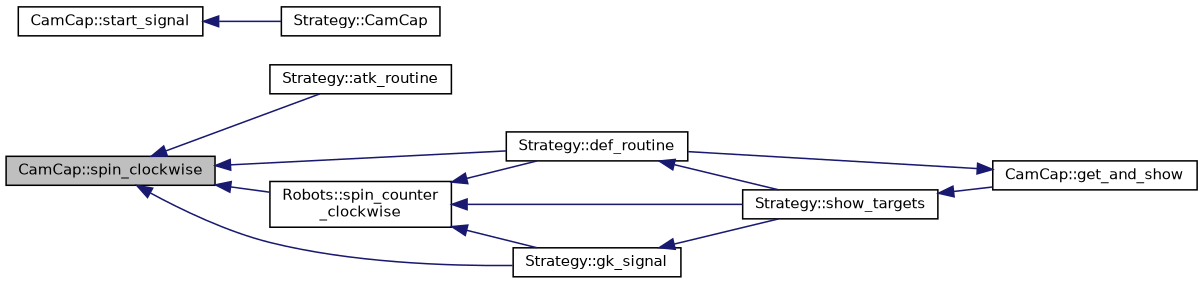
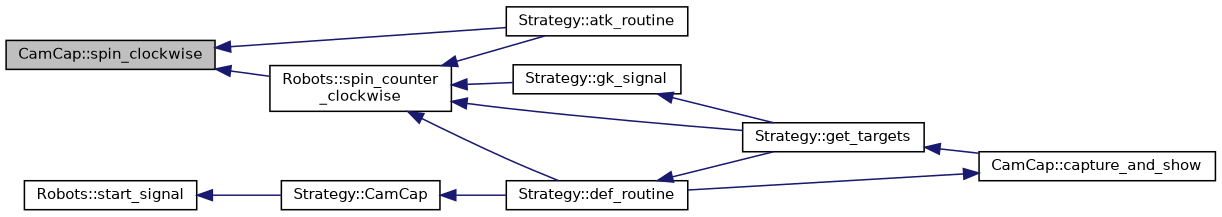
(111, 21) -> (111, 195)
none -> (501, 49)
(368, 158) -> (481, 195)
(1095, 175) -> (1097, 166)
(840, 204) -> (833, 137)
(326, 254) -> none
